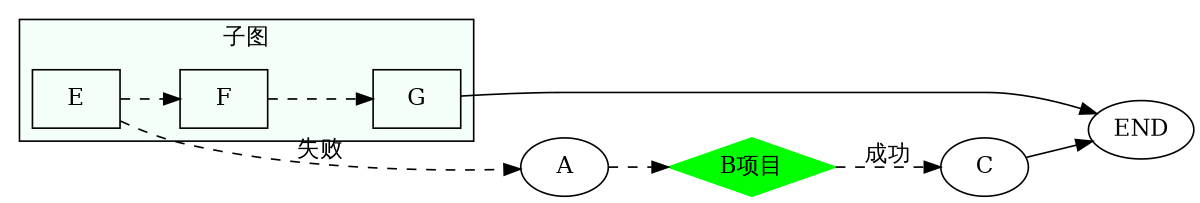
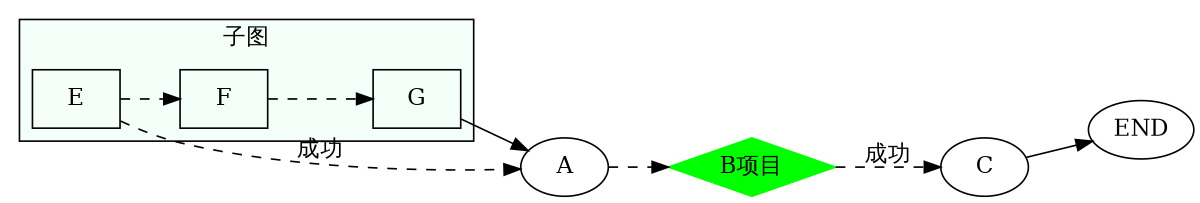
(772, 92) -> (487, 131)
(320, 150) -> (320, 150)
